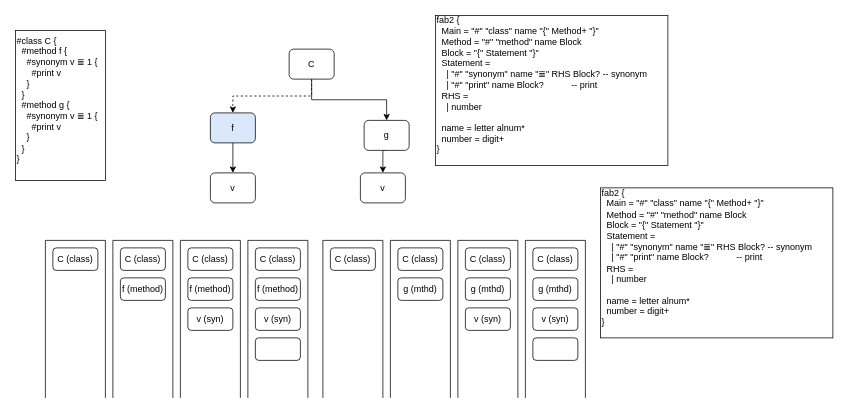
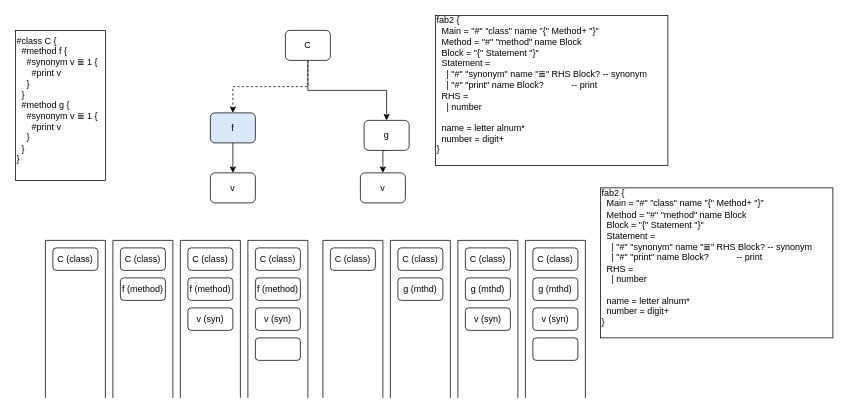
(312, 64) -> (308, 45)
